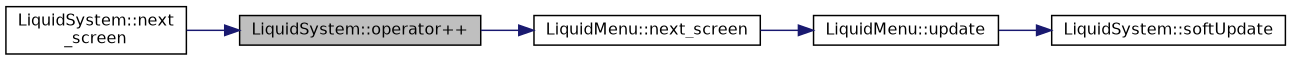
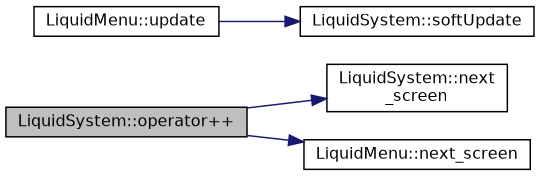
(206, 30) -> (279, 104)
(779, 30) -> none
